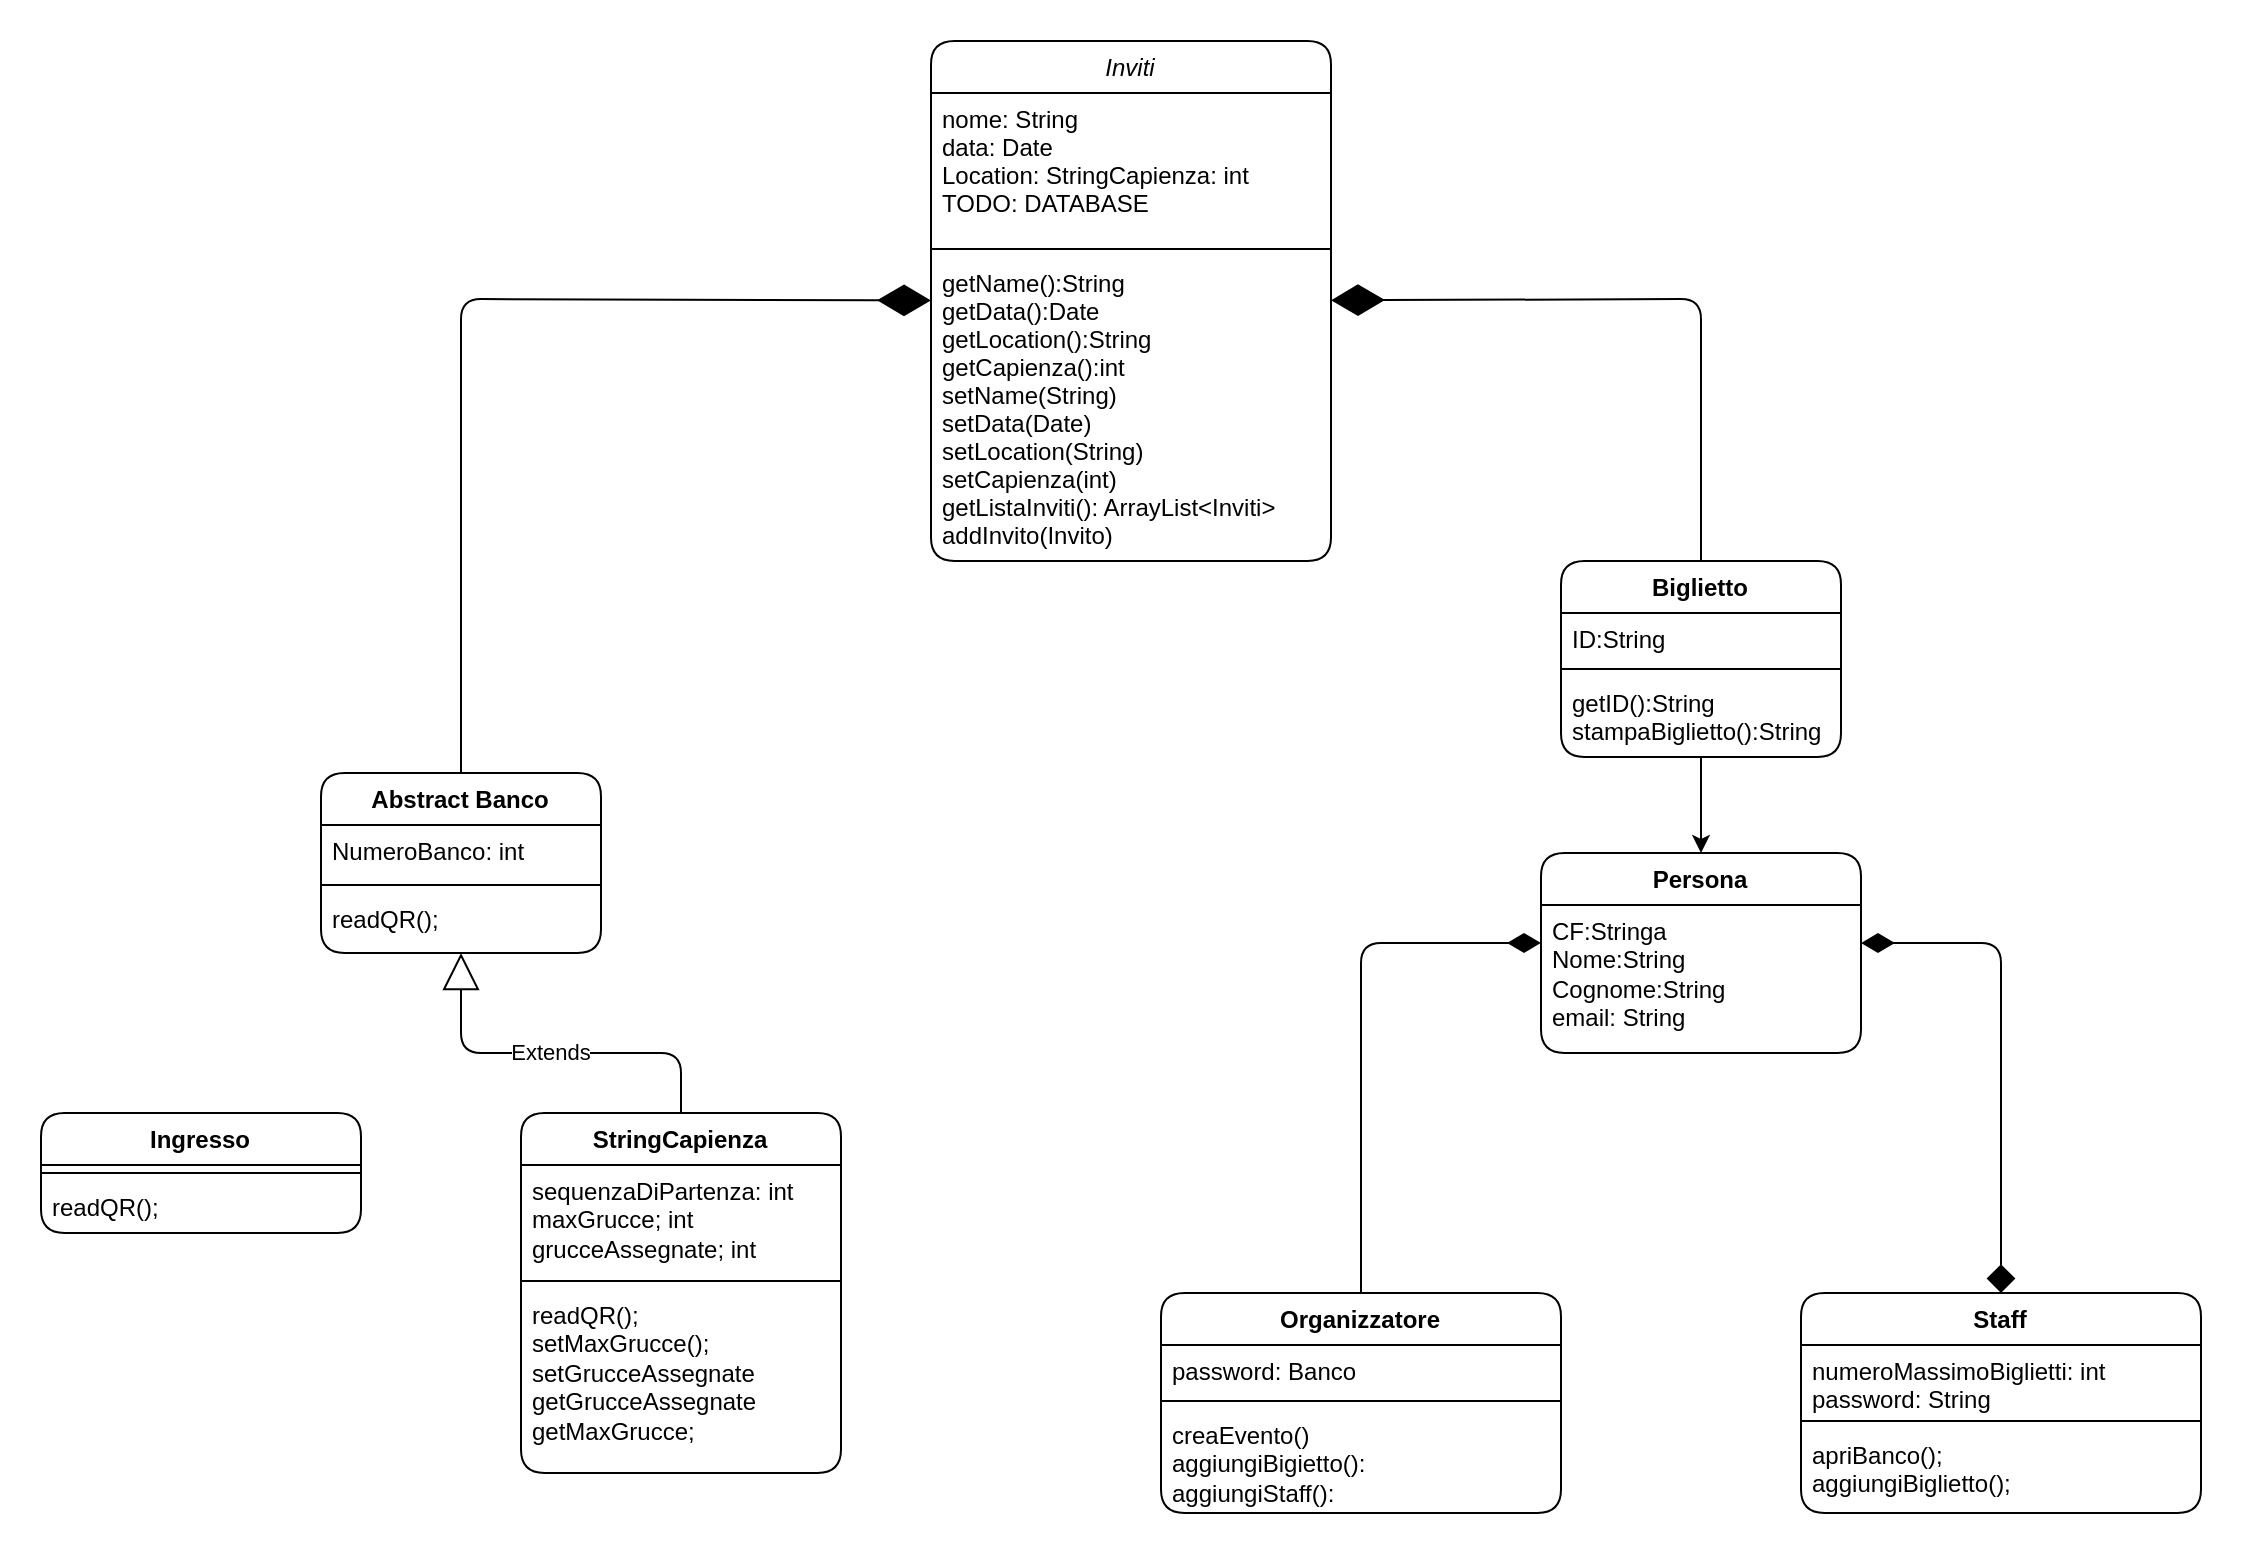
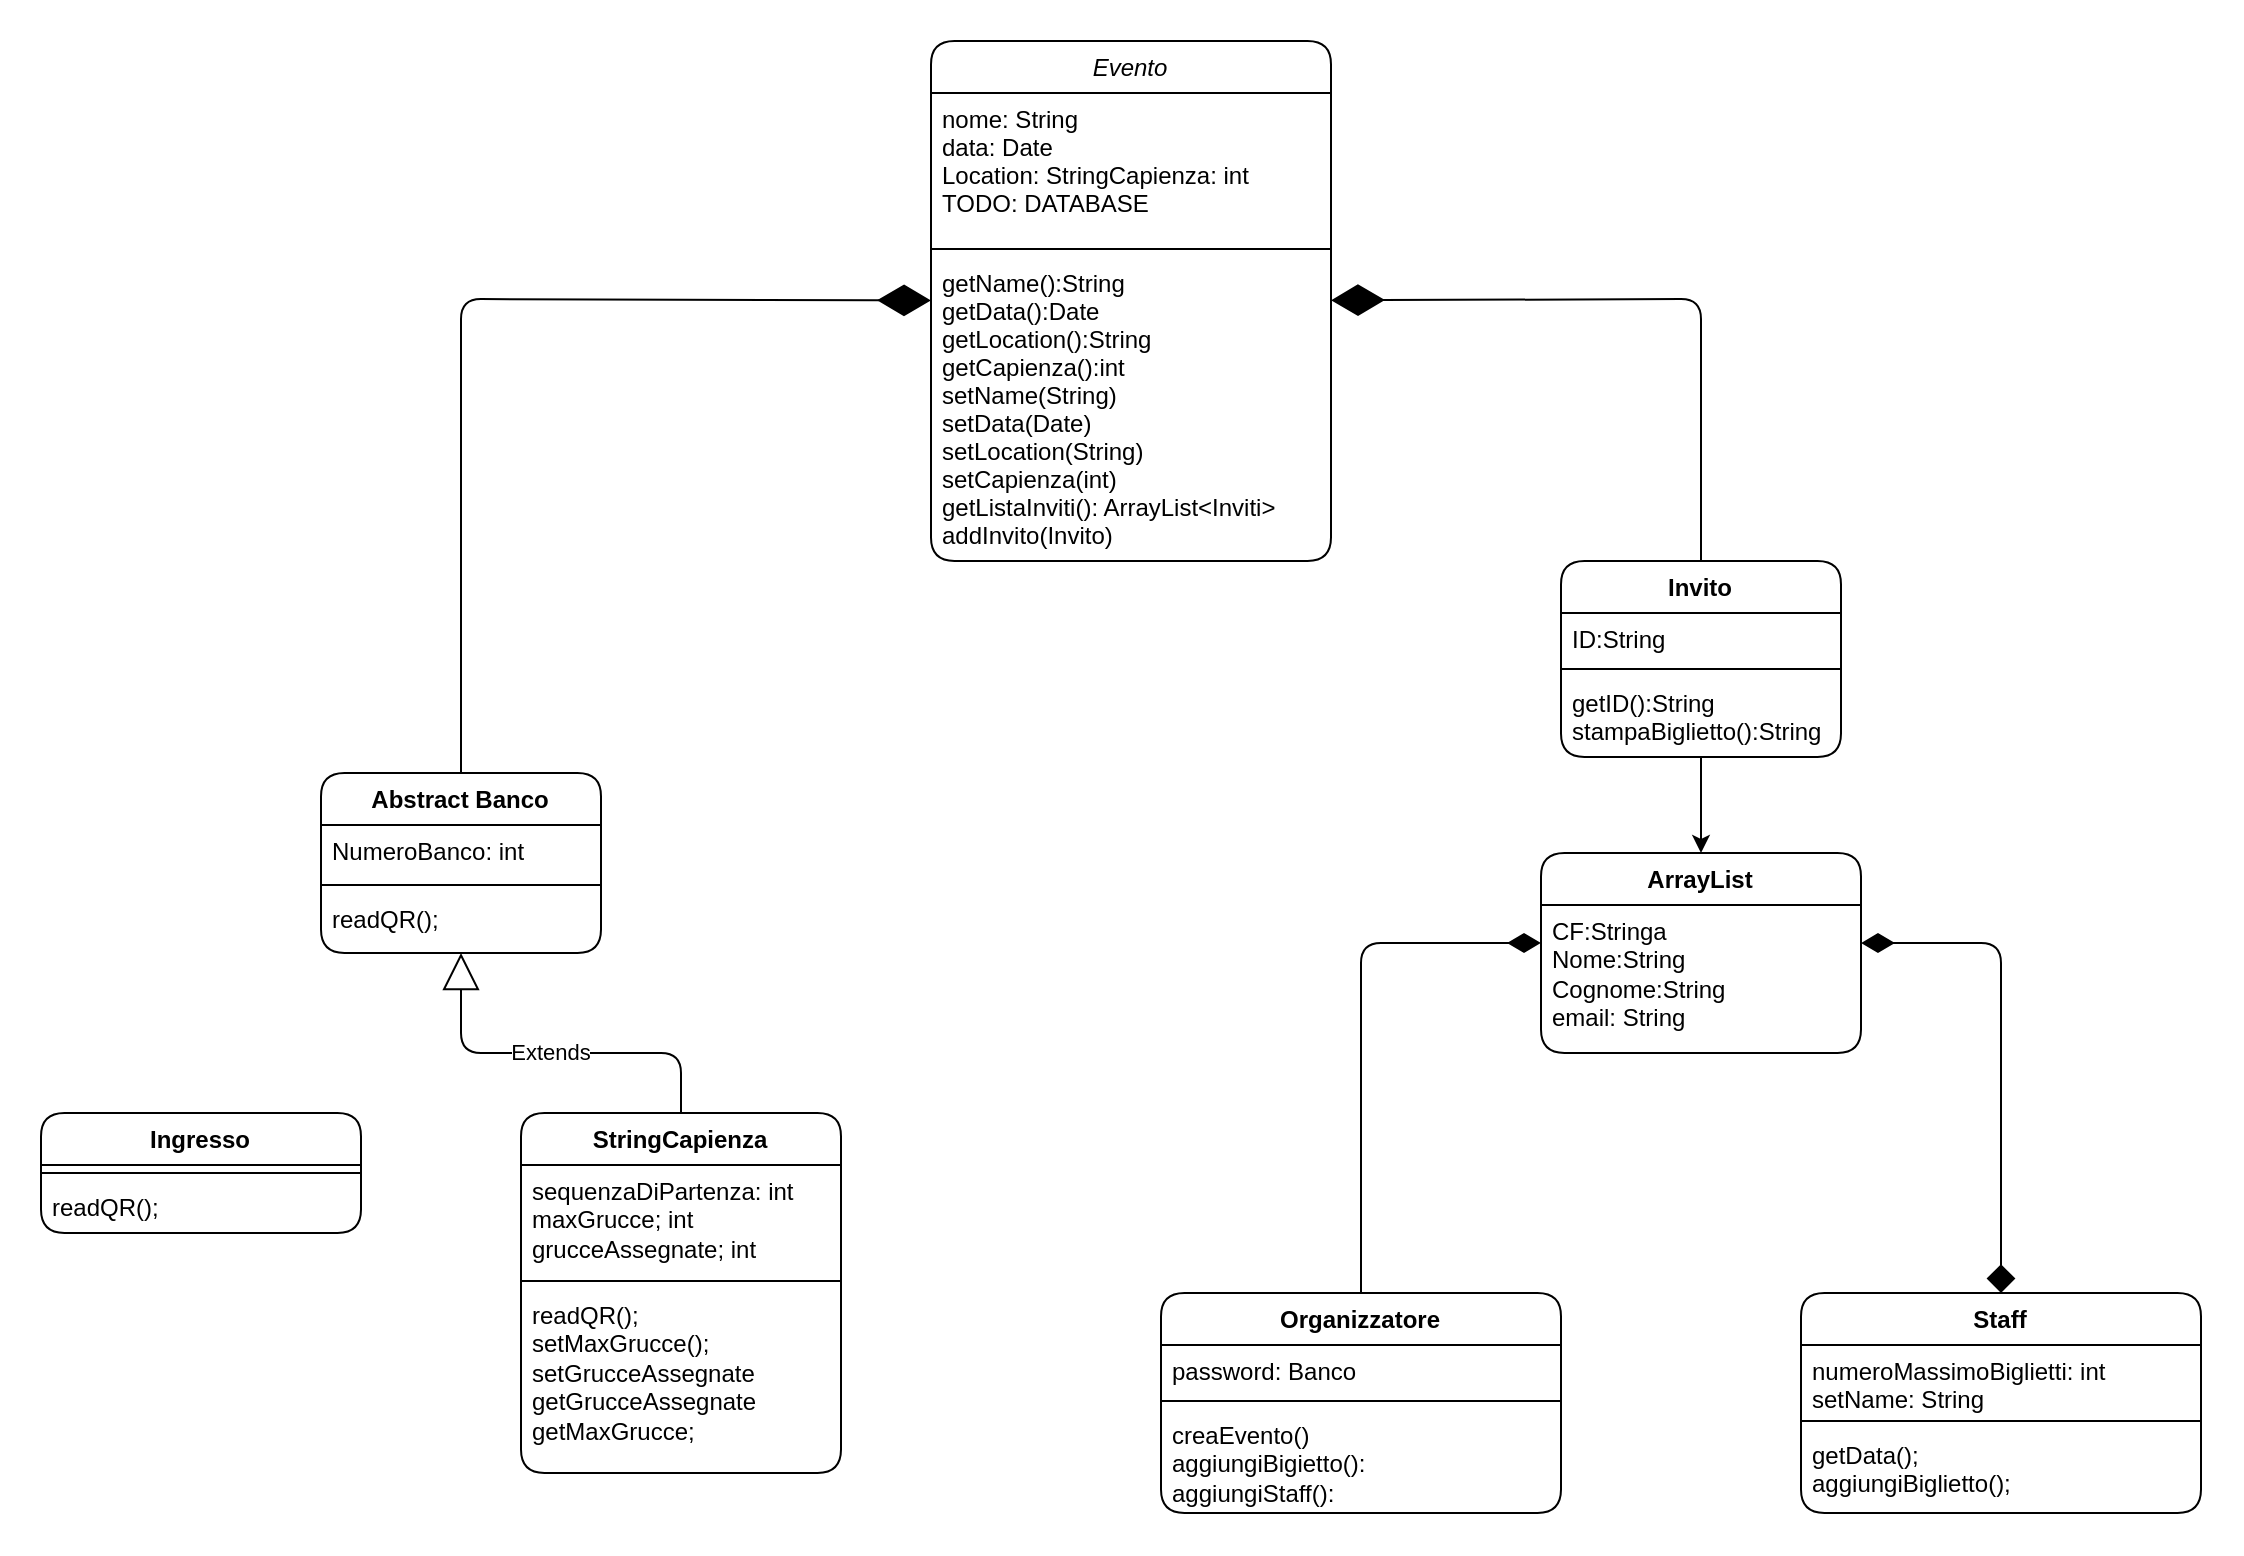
(1130, 68) -> (1130, 68)
(1701, 589) -> (1701, 589)
(1701, 881) -> (1701, 881)
(1969, 1388) -> (1969, 1388)
(1929, 1472) -> (1929, 1472)
